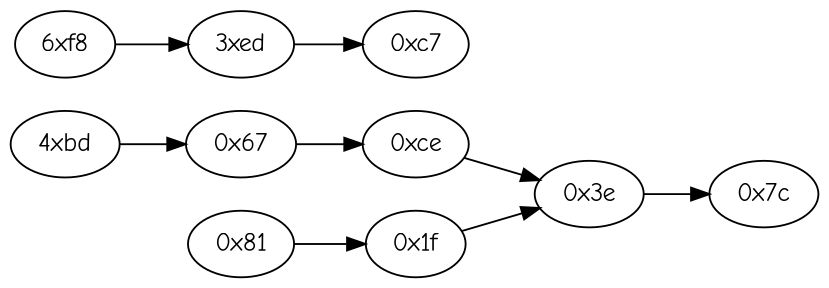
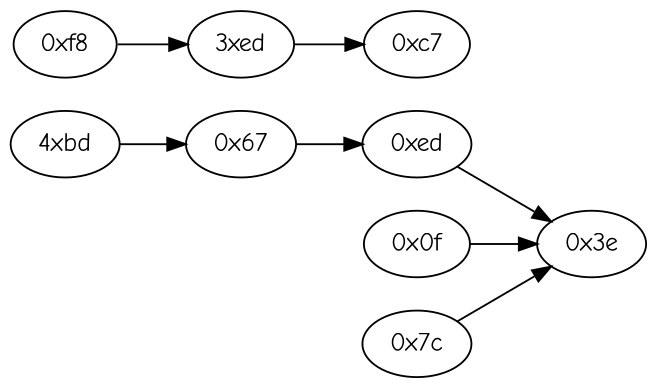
(65, 44) -> (65, 44)
(416, 144) -> (417, 144)
(667, 194) -> (496, 299)
(241, 244) -> none
(416, 244) -> (417, 244)
